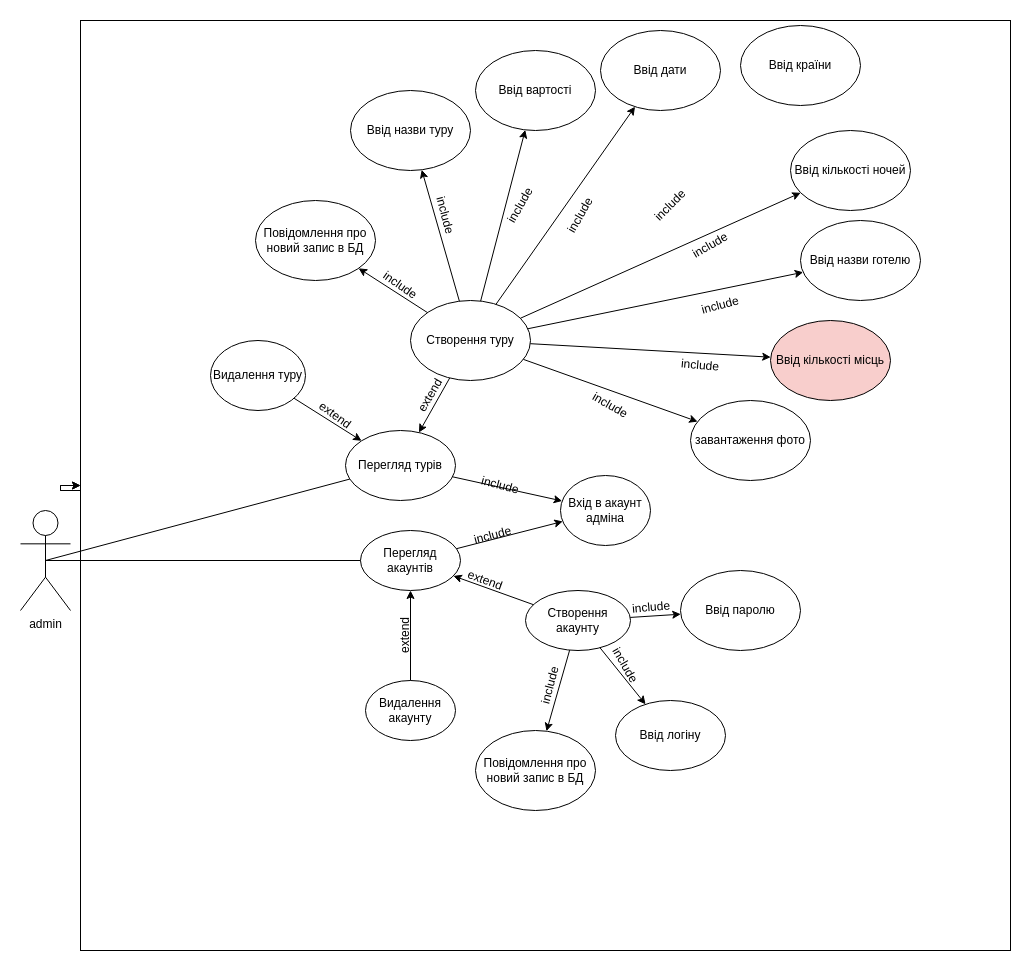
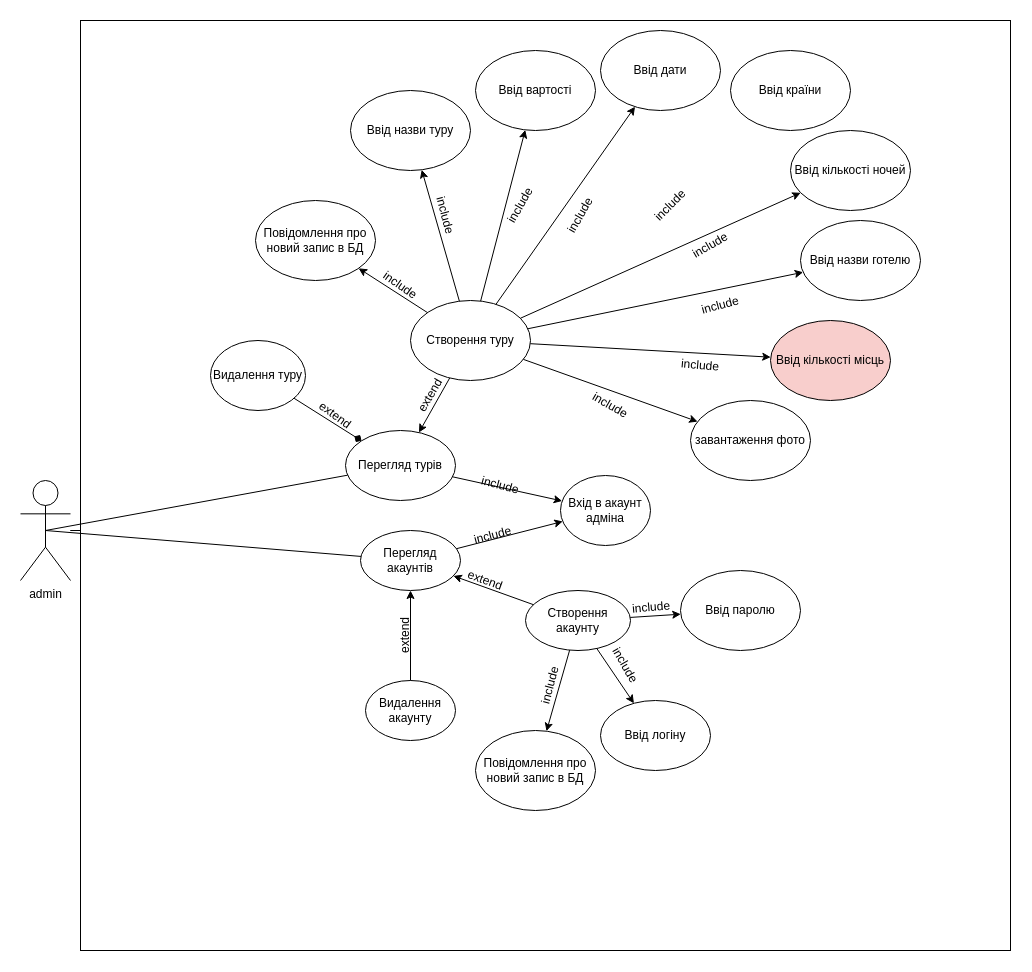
(801, 66) -> (791, 91)
(354, 436) -> (354, 436)
(46, 561) -> (46, 531)
(671, 736) -> (656, 736)
